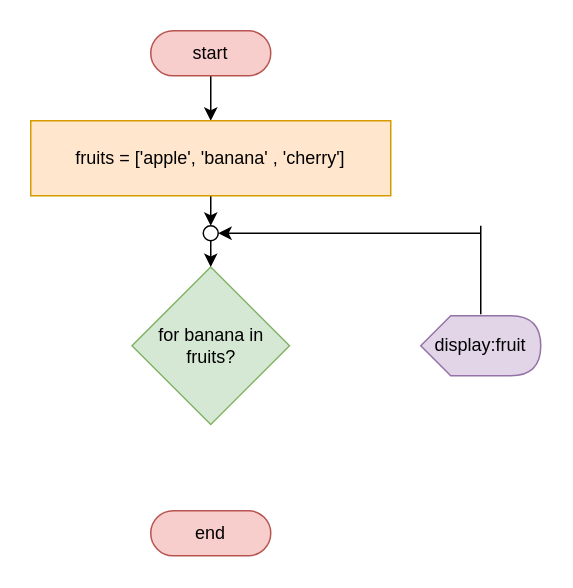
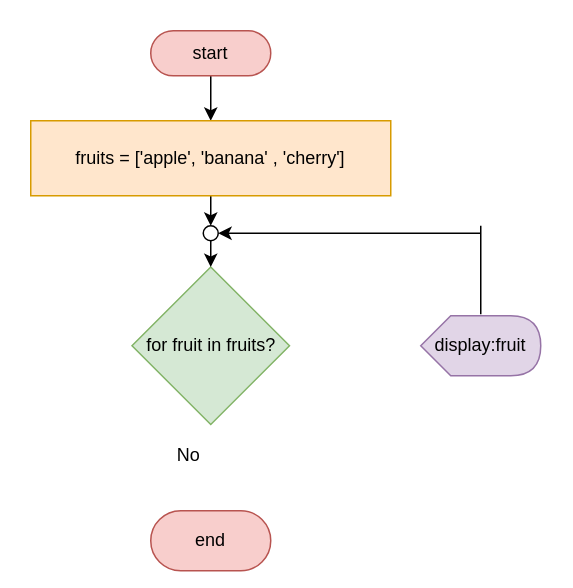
(212, 346) -> (212, 346)
none -> (188, 455)
(211, 533) -> (211, 541)
